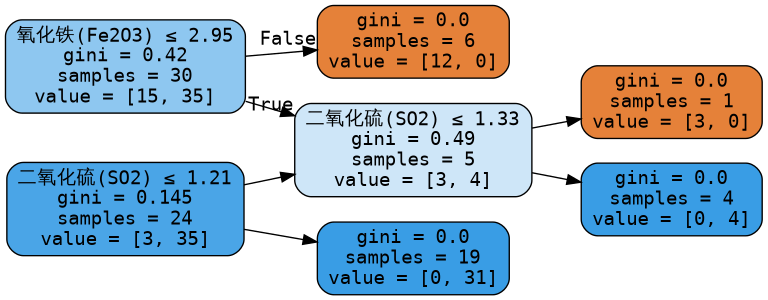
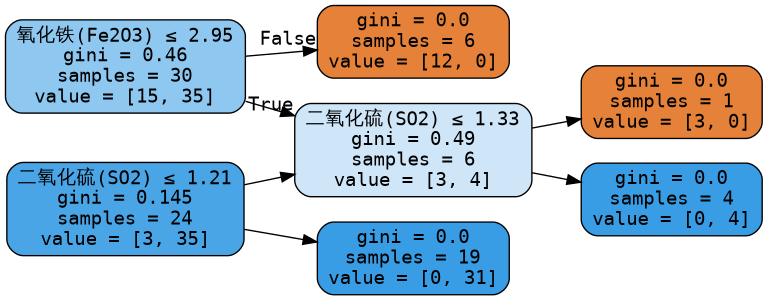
(125, 56) -> (125, 56)
(413, 160) -> (413, 160)
